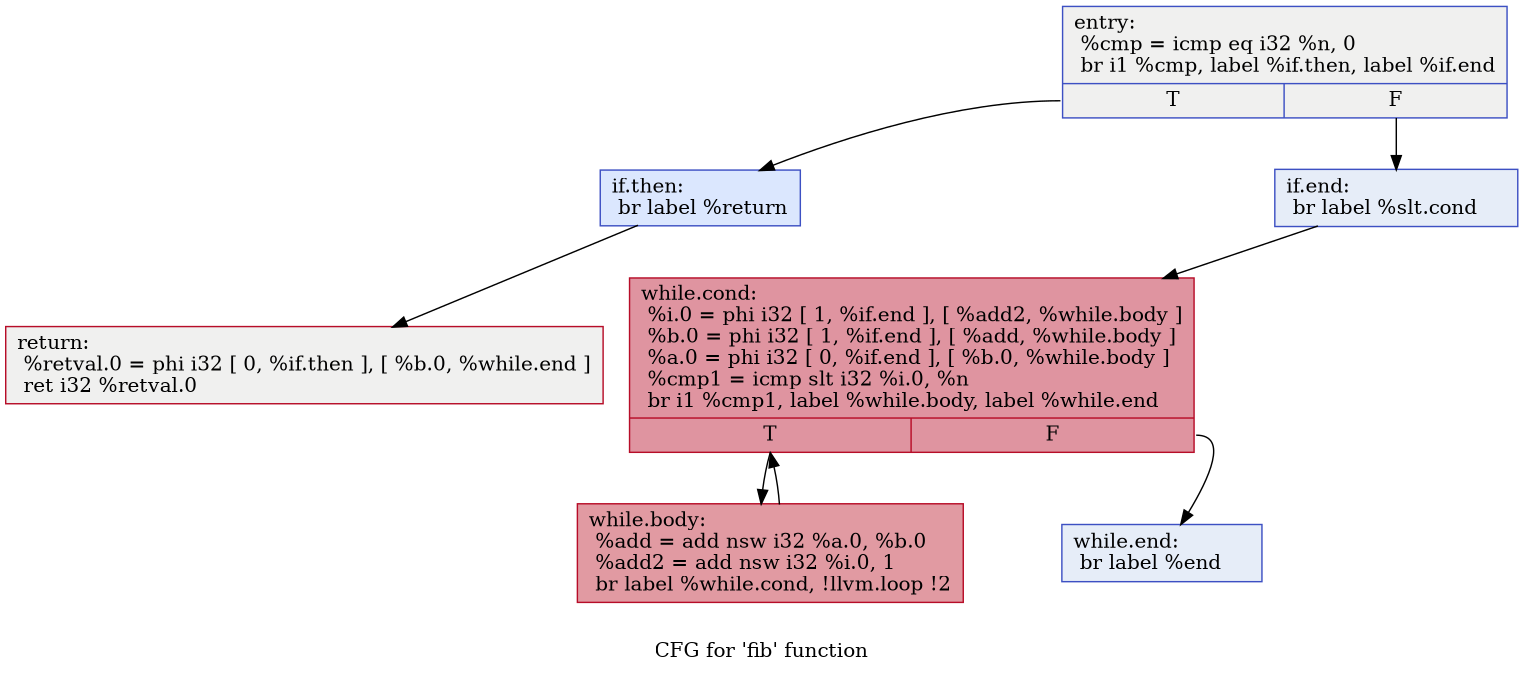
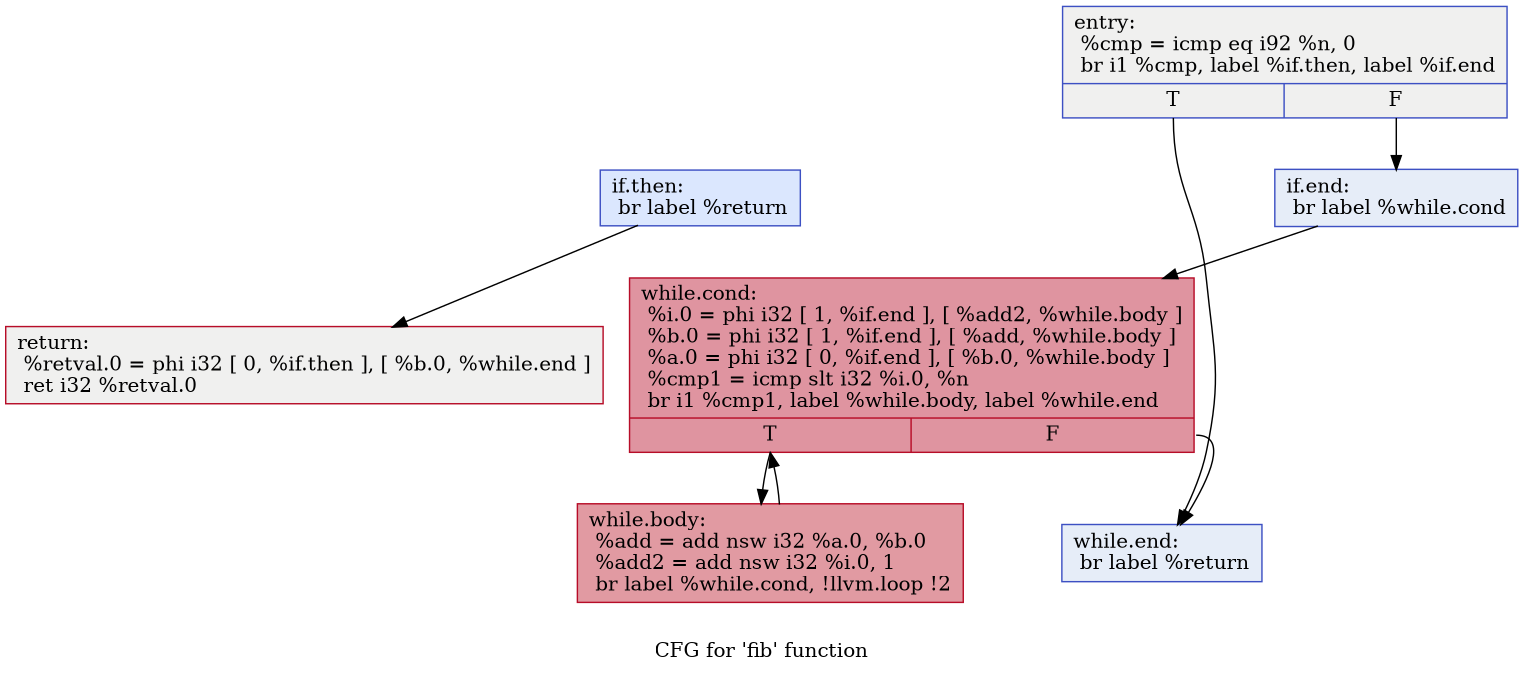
(1216, 44) -> (1216, 44)
(914, 121) -> (1210, 315)
(1382, 208) -> (1396, 208)
(1148, 563) -> (1162, 563)
